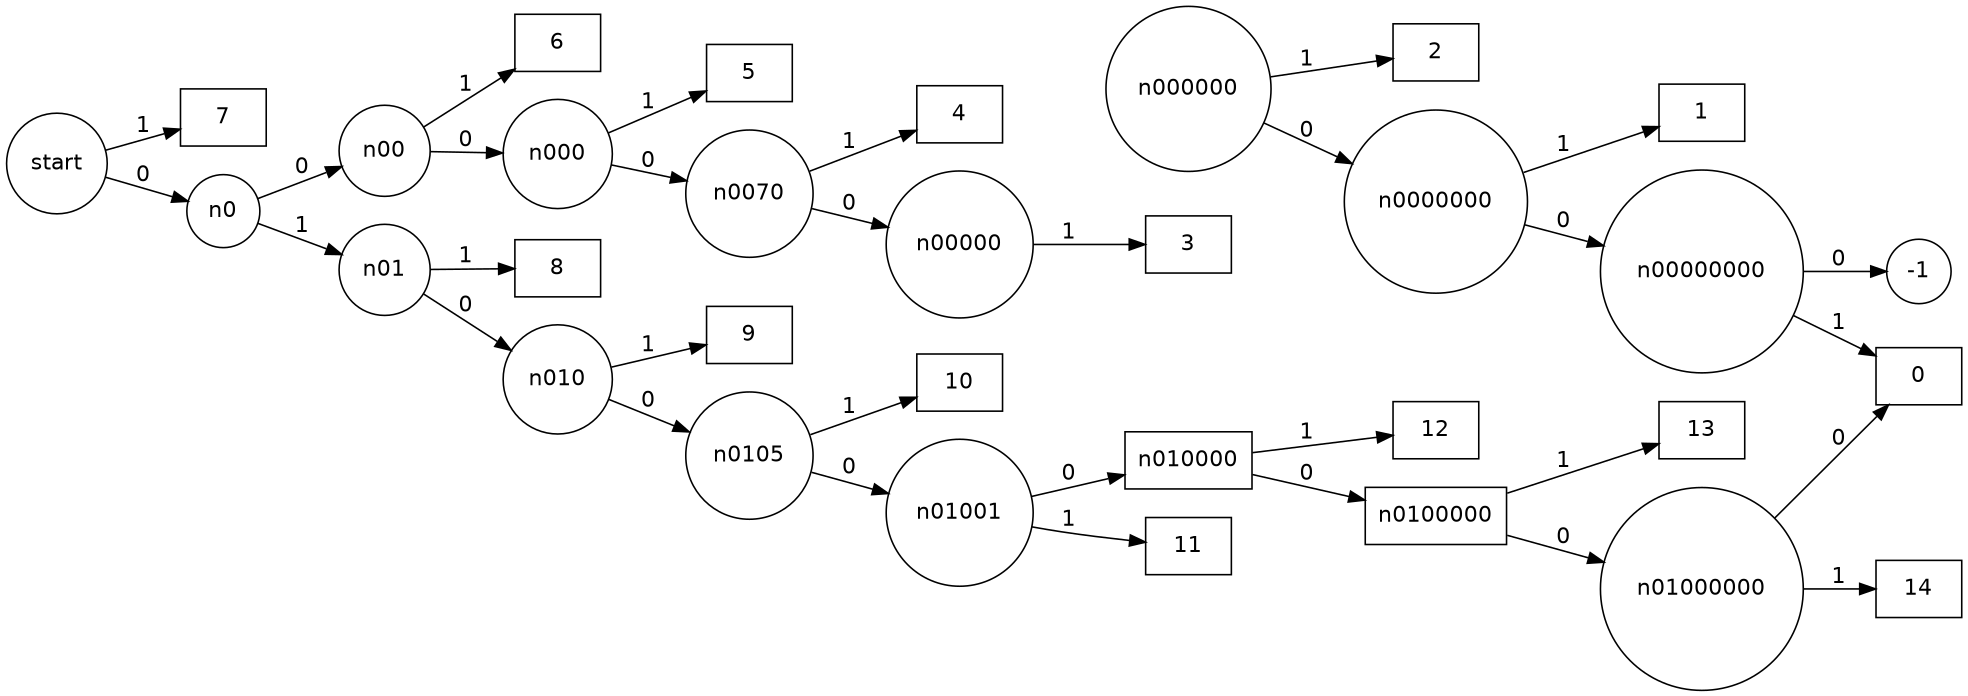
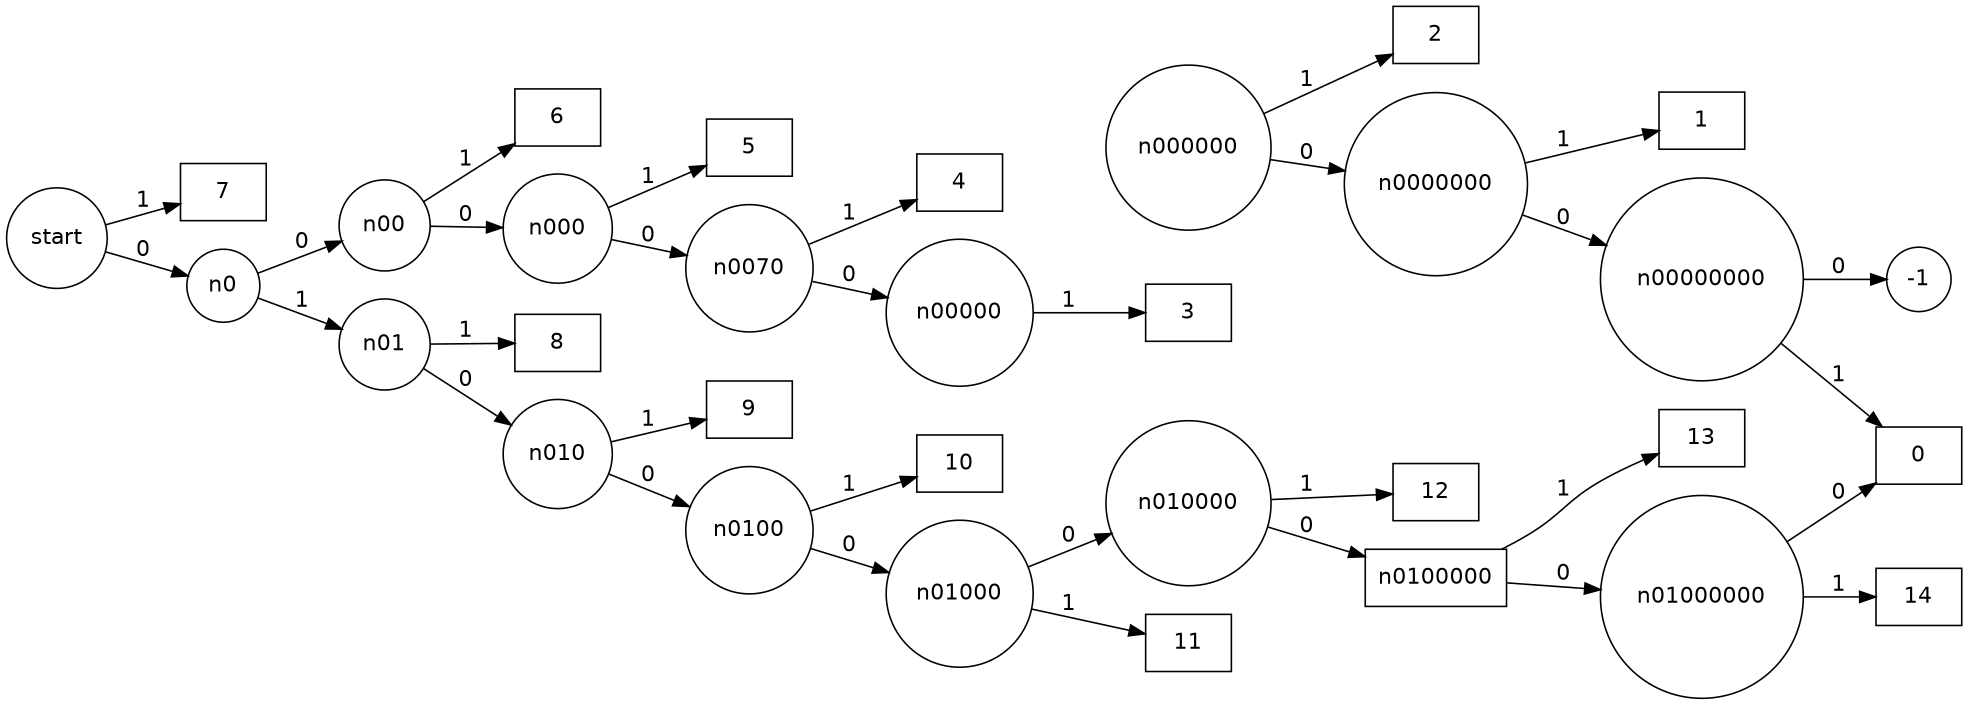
(749, 456) -> (749, 530)
(1188, 460) -> (1188, 503)
(960, 513) -> (960, 594)
